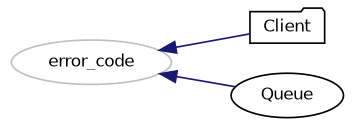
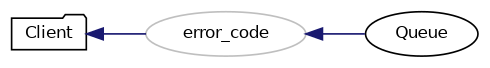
(213, 41) -> (125, 34)
